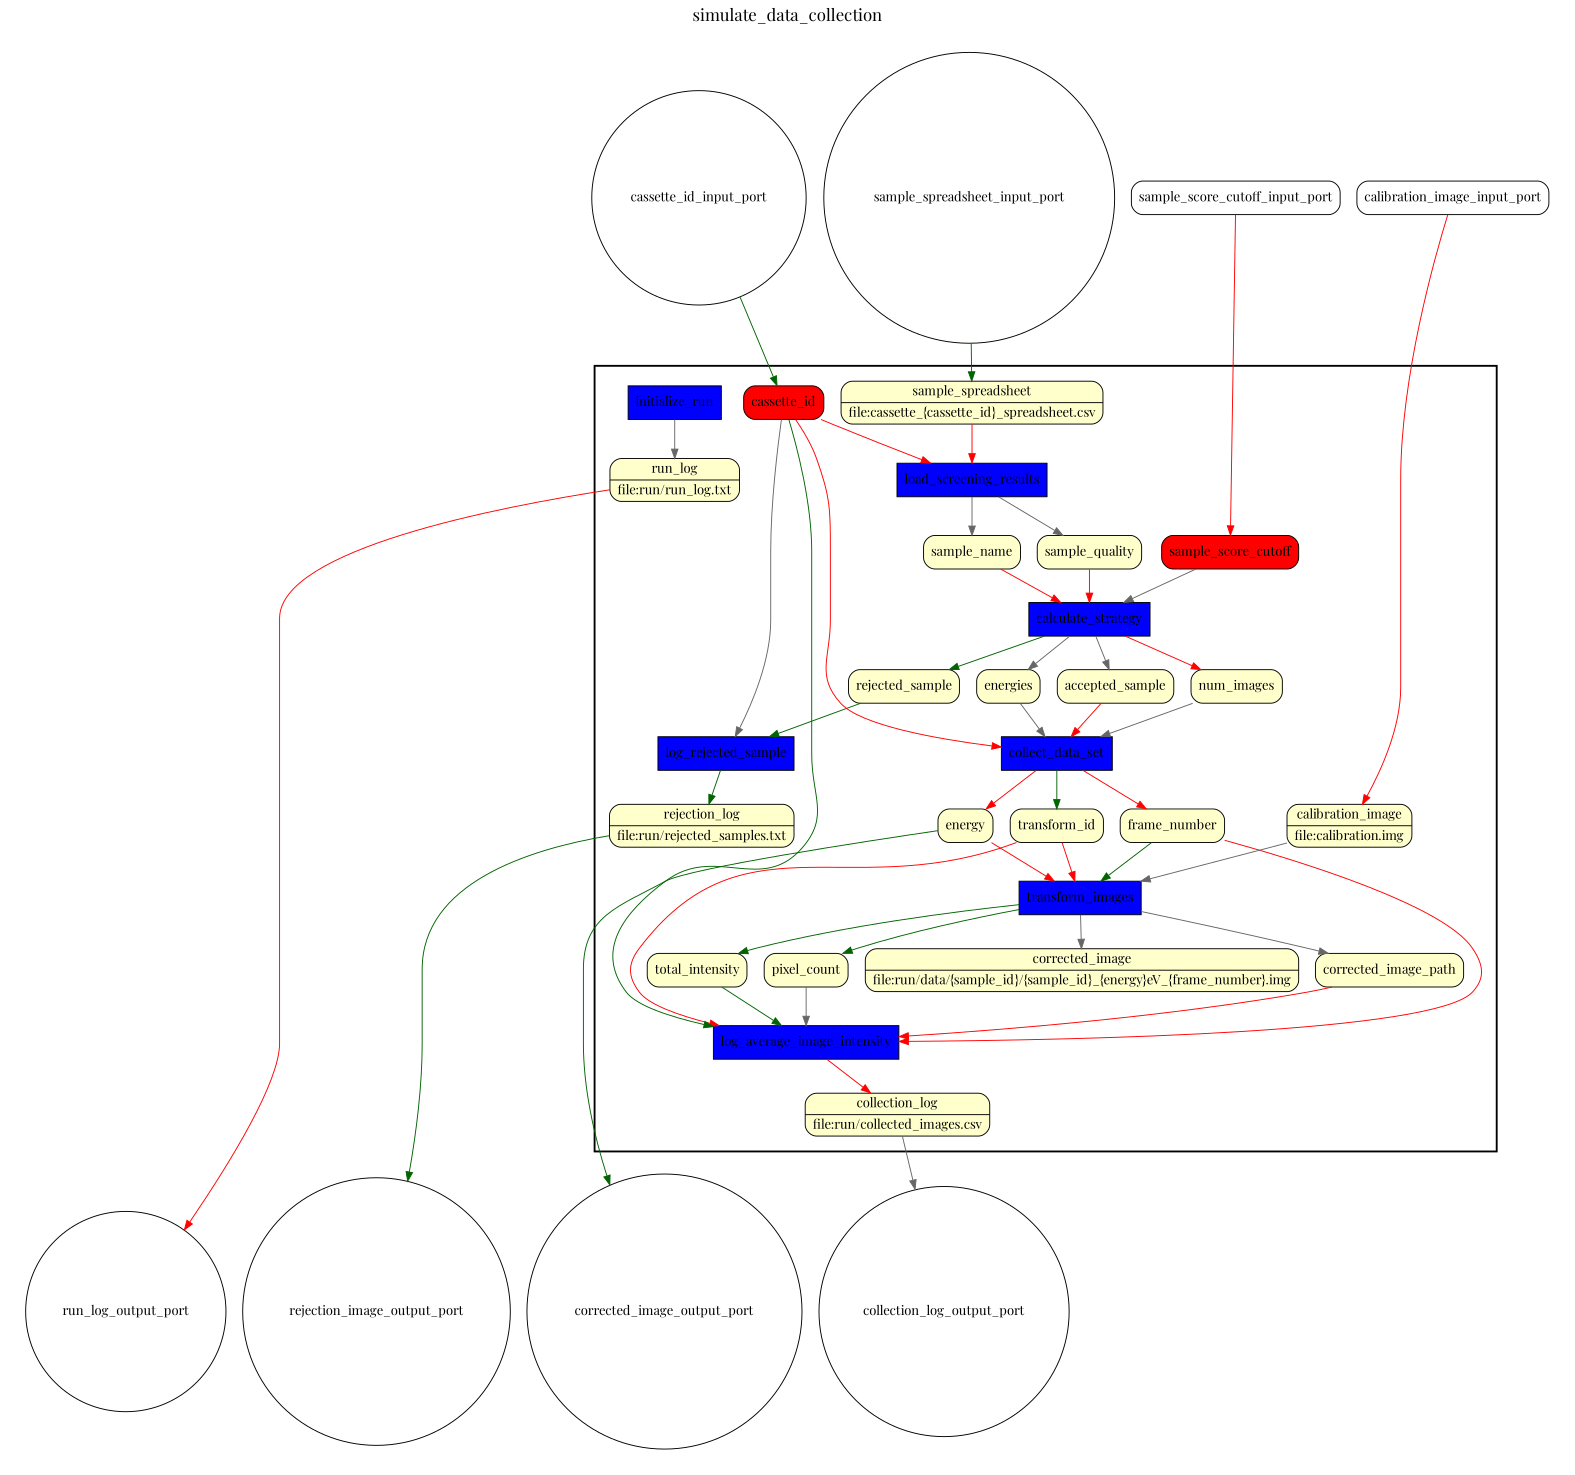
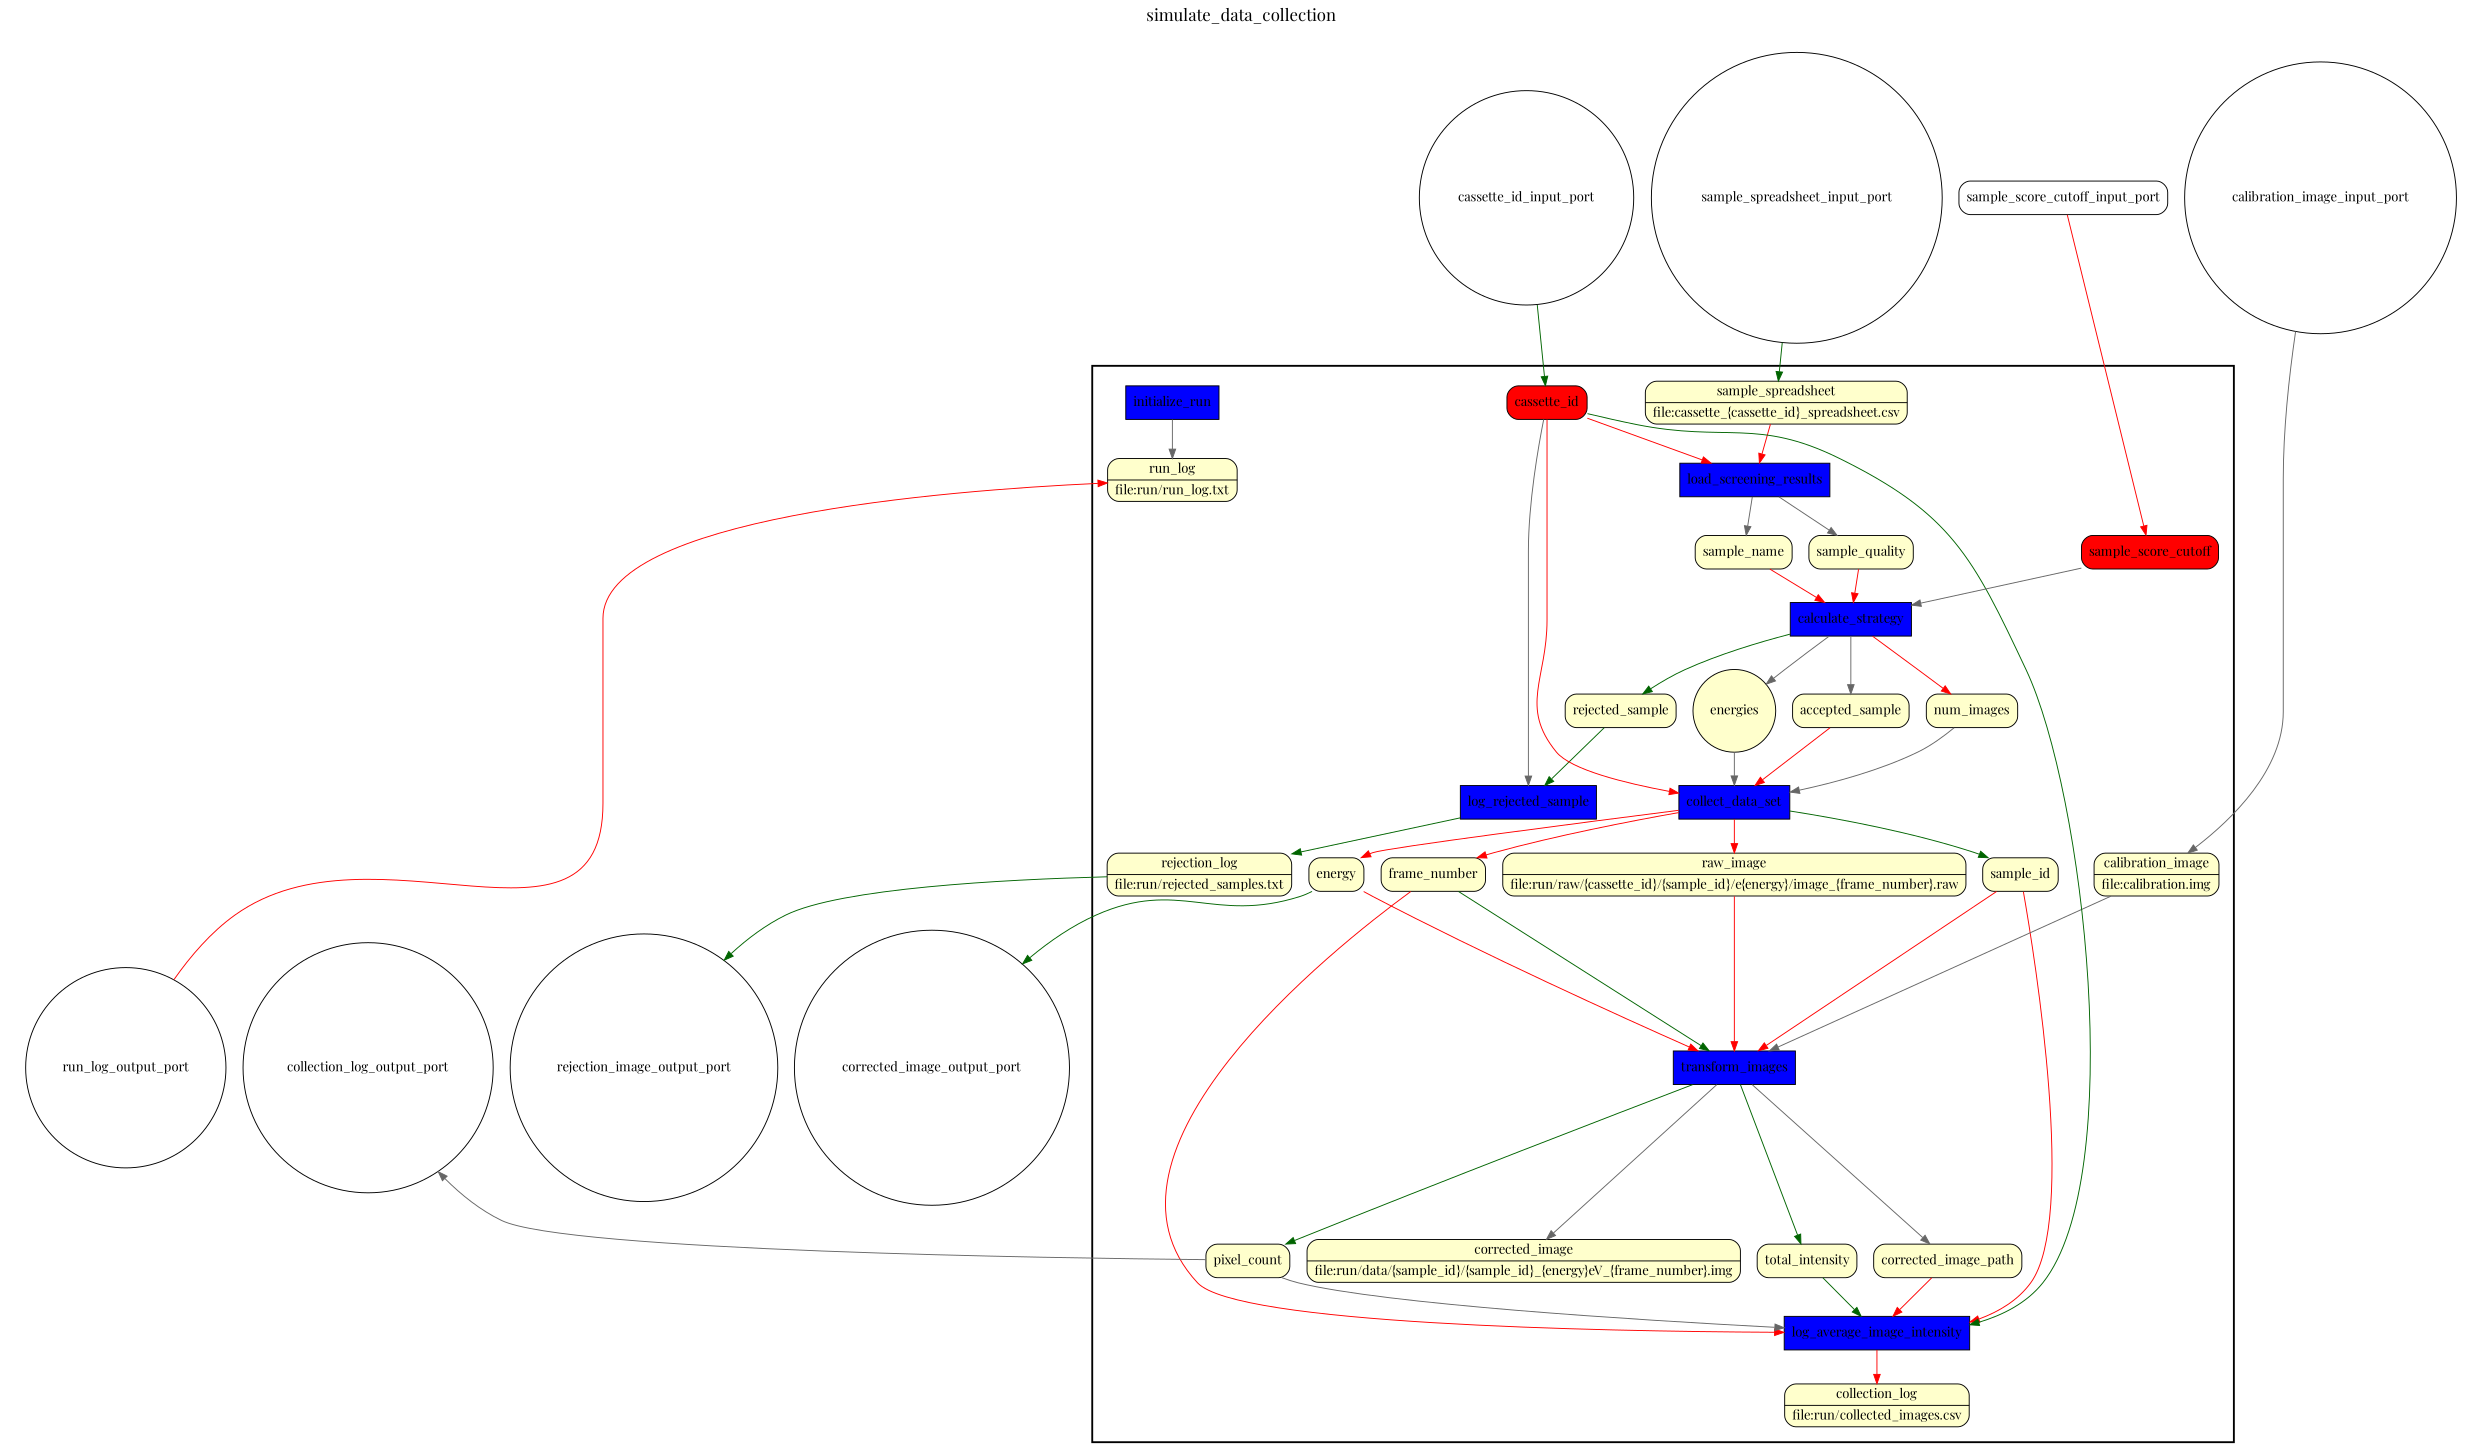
(1453, 198) -> (2321, 198)
(1401, 506) -> (2283, 605)
(1008, 686) -> (1734, 711)
(280, 748) -> (603, 702)
(1057, 826) -> (2020, 875)
none -> (1734, 875)
(908, 1158) -> (817, 1251)
